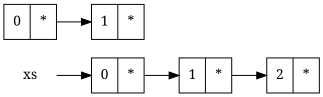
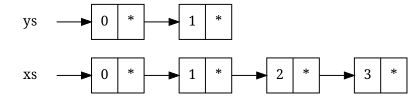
none -> (30, 22)
none -> (381, 75)
